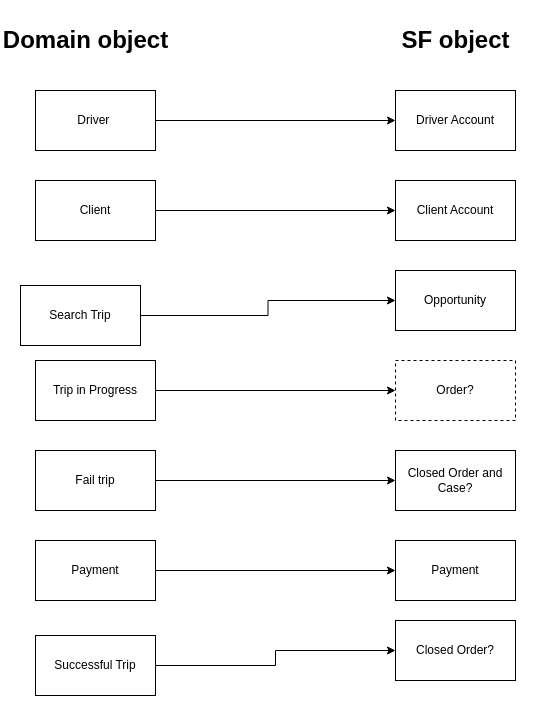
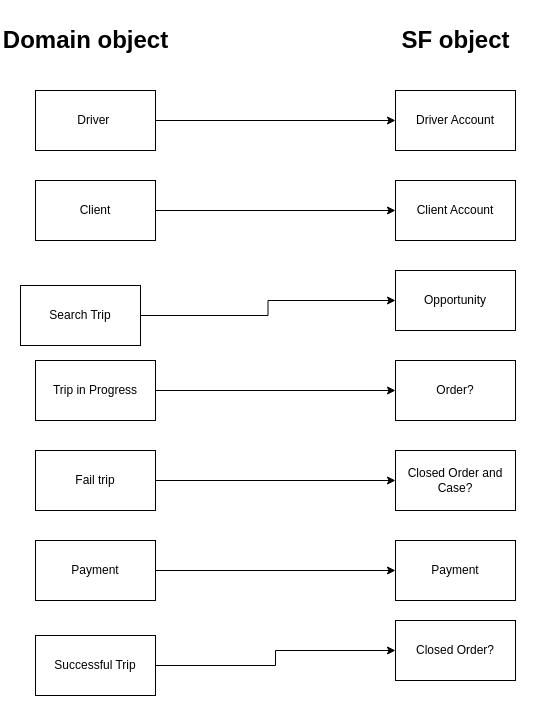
(456, 391) -> (456, 391)
